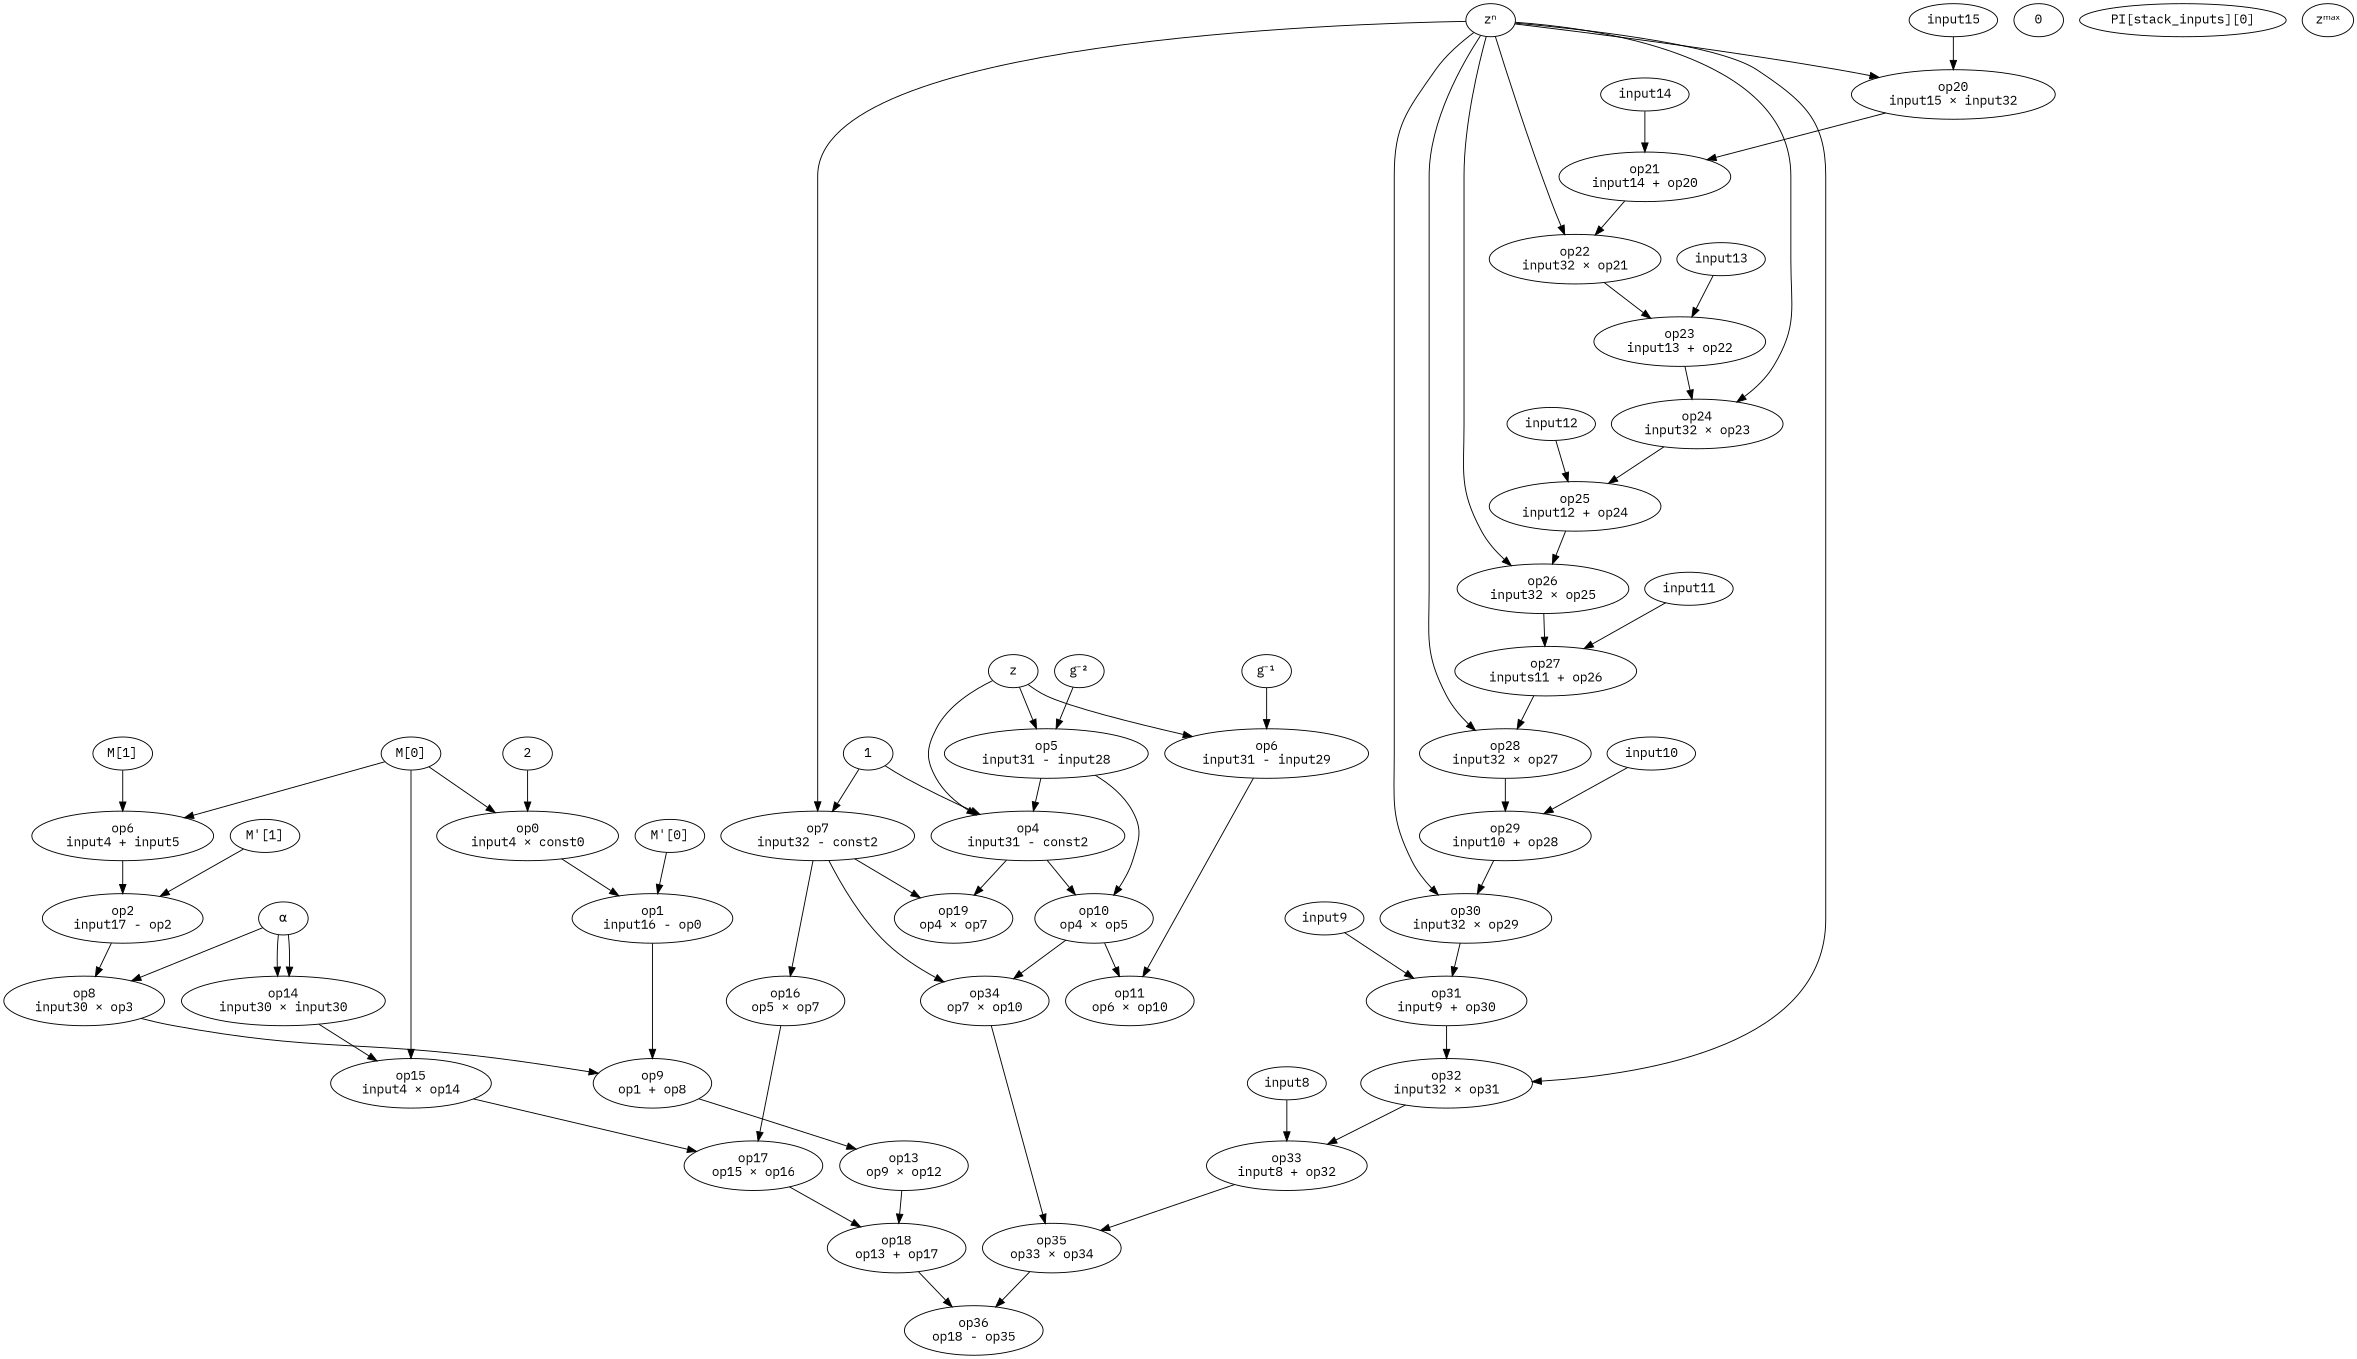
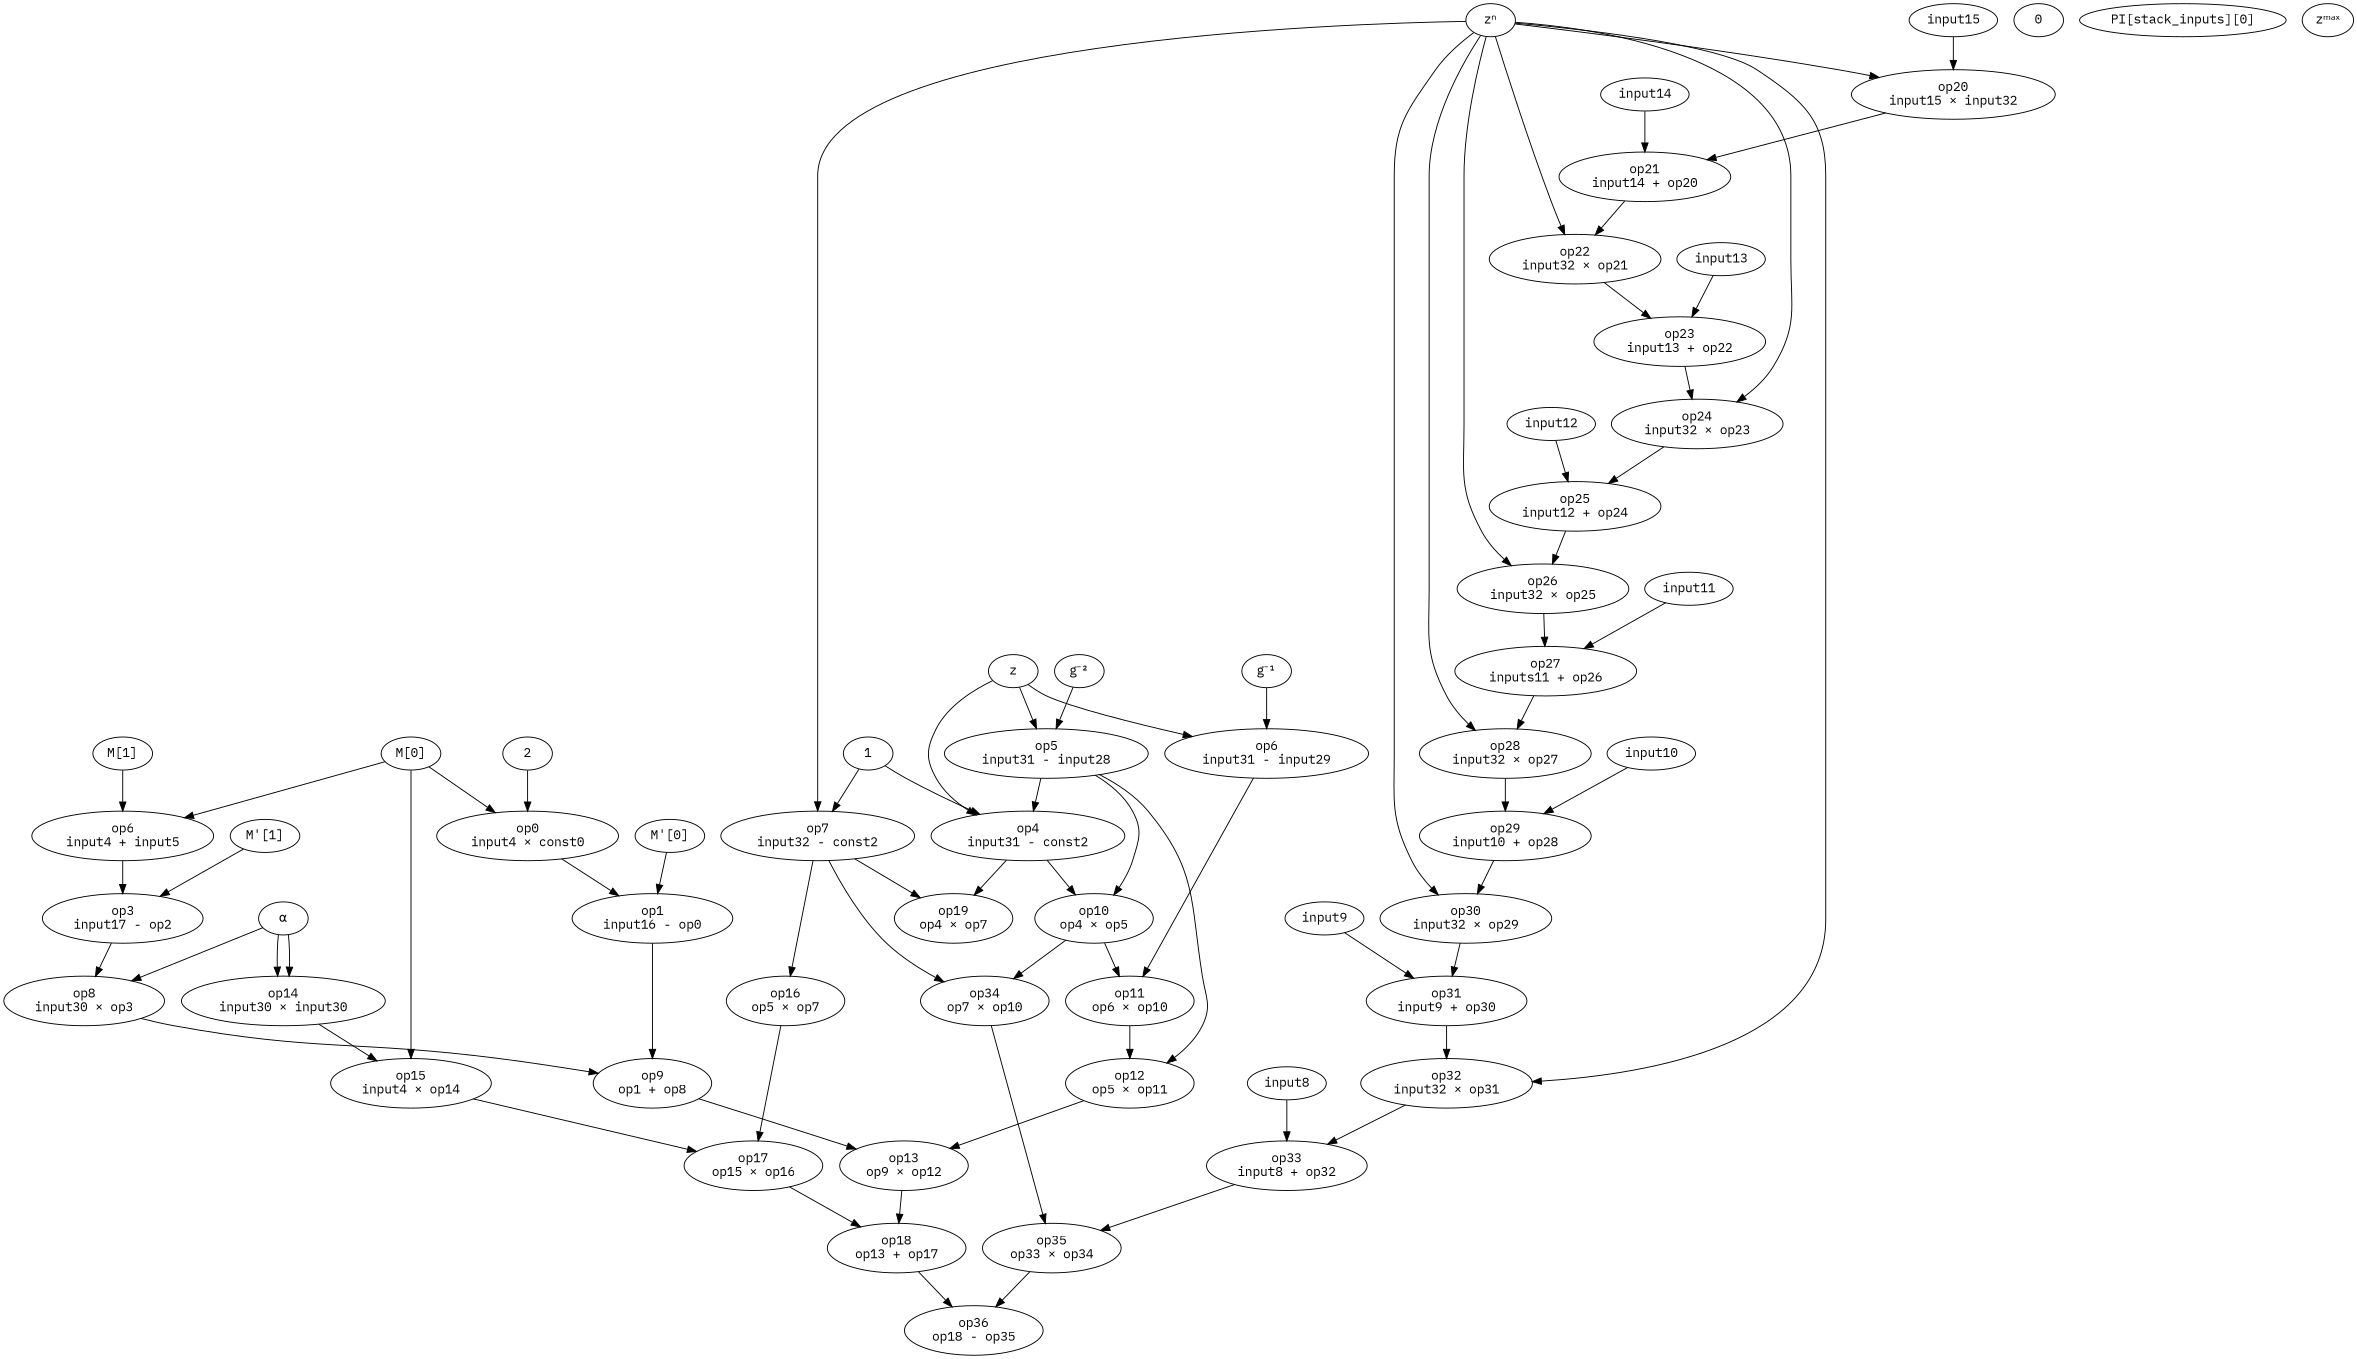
(123, 918) -> (123, 918)
none -> (1130, 1083)
